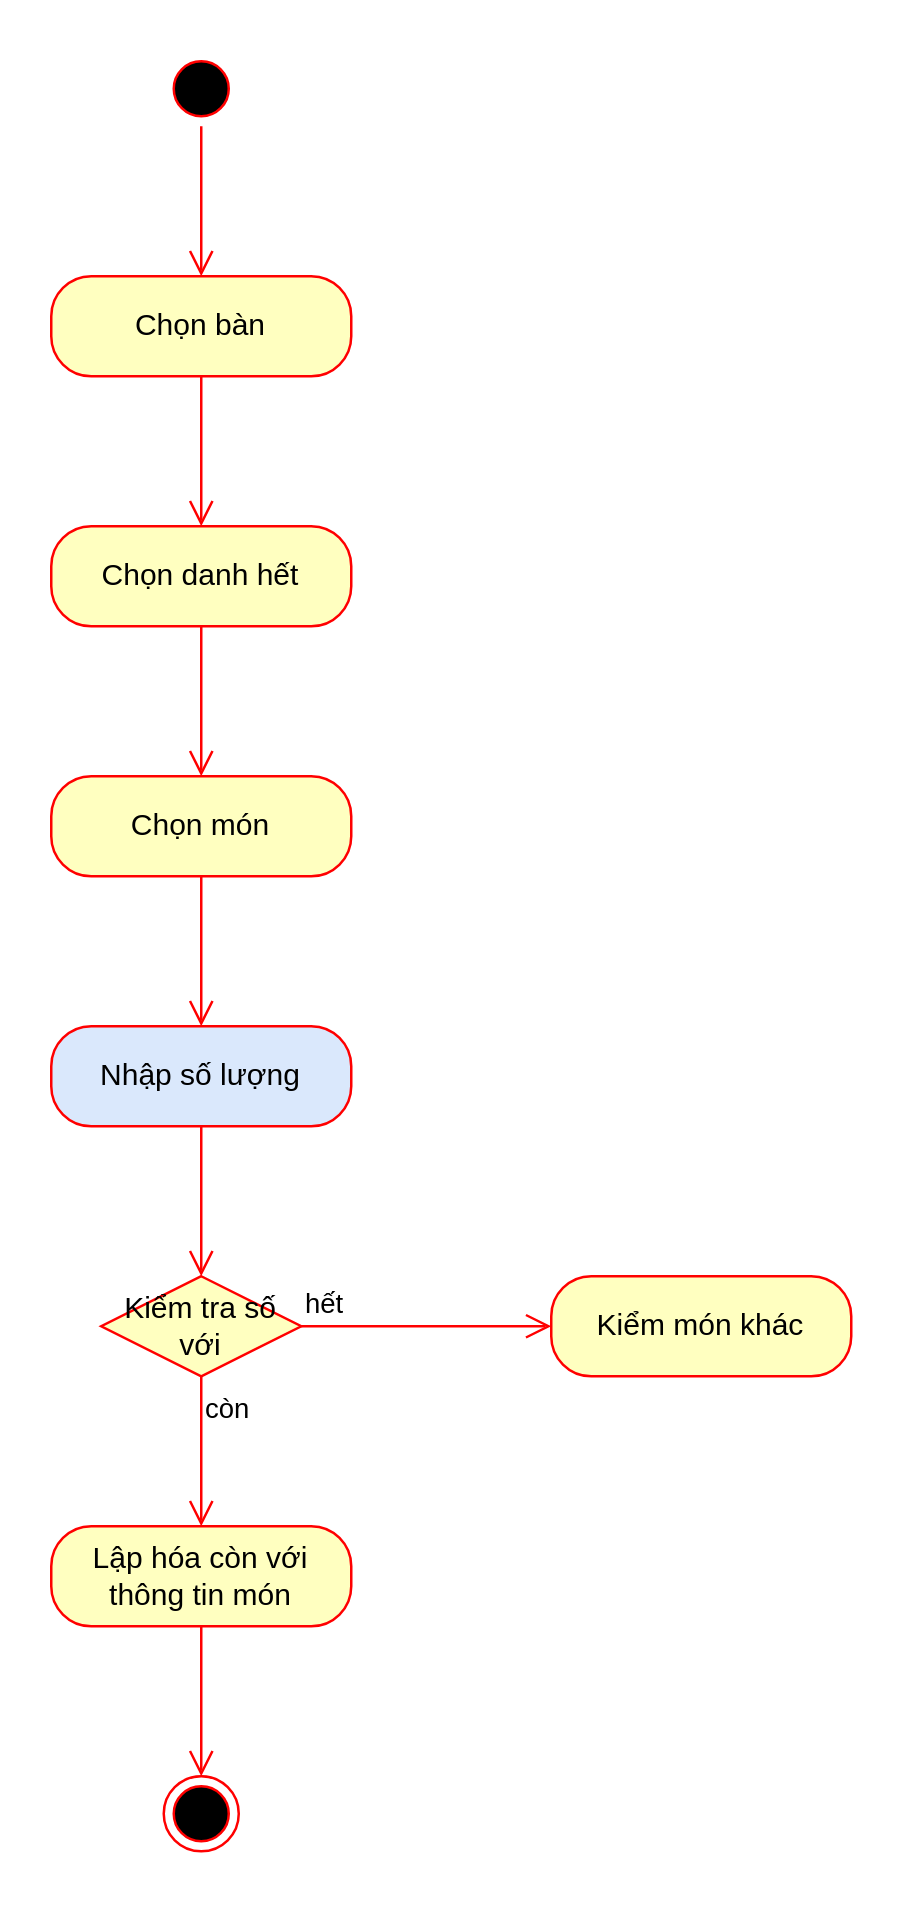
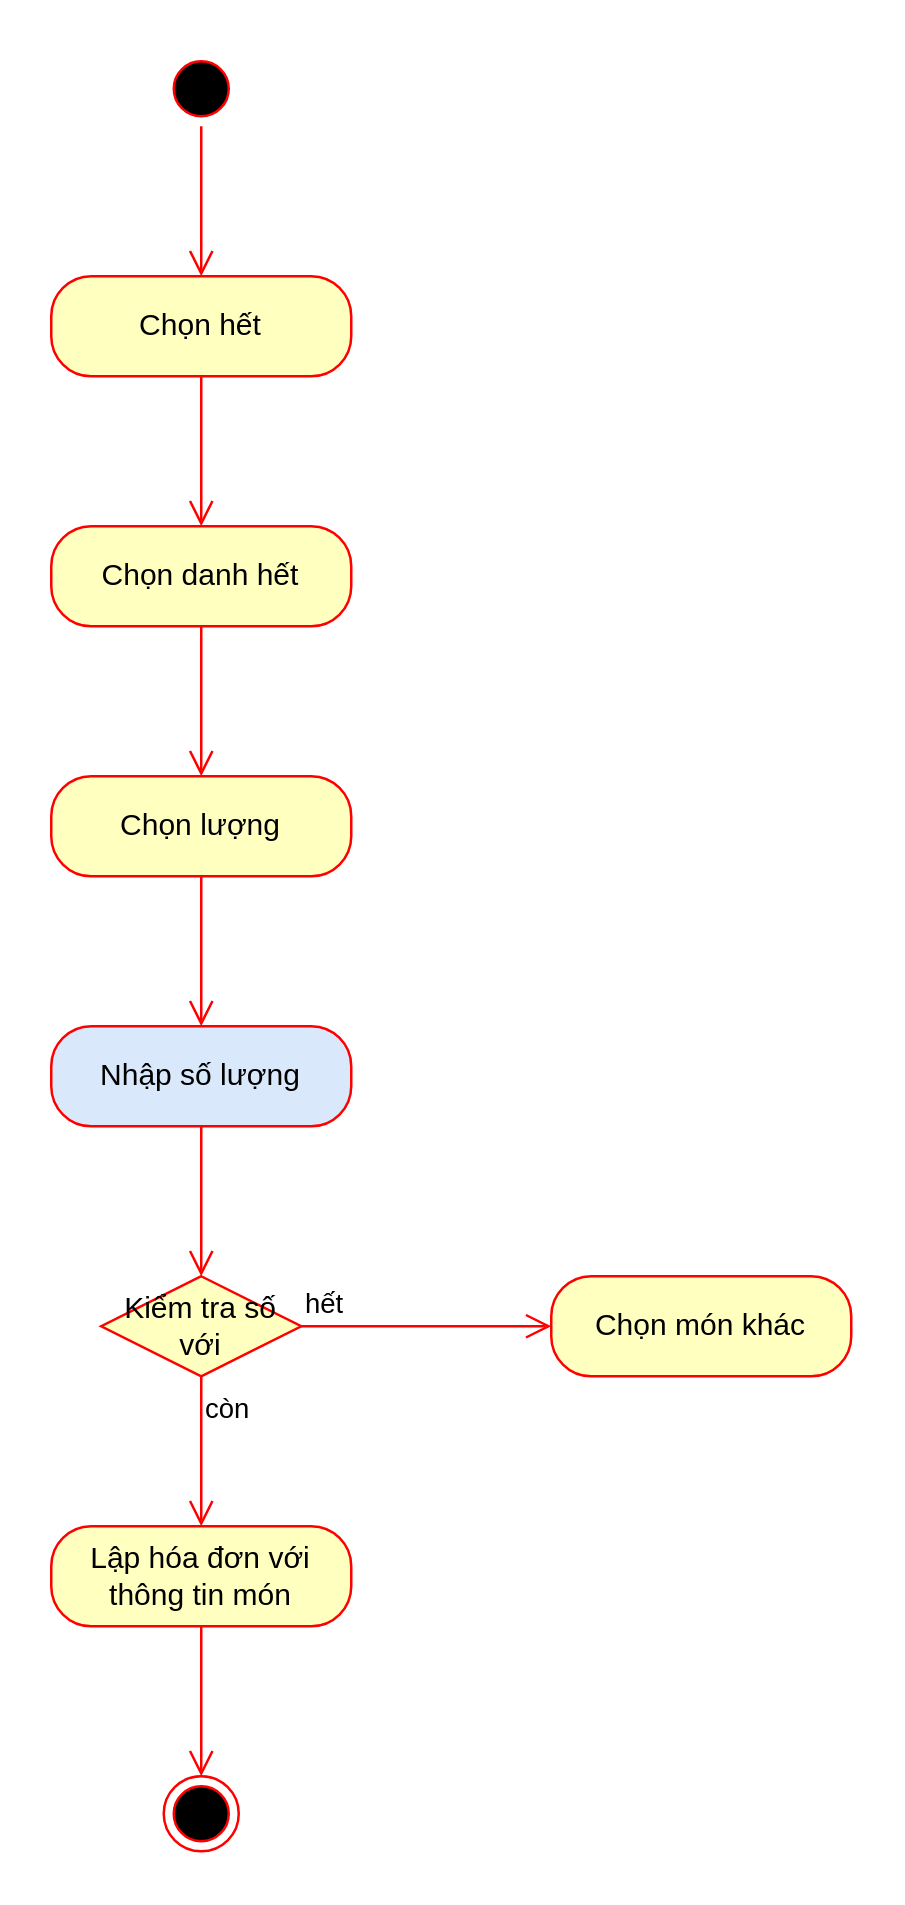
(201, 326) -> (201, 326)
(201, 826) -> (201, 826)
(701, 1326) -> (701, 1326)
(201, 1576) -> (201, 1576)
